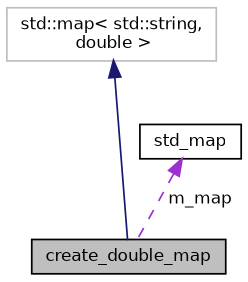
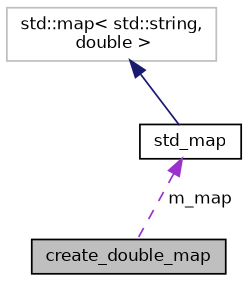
(121, 159) -> (160, 100)
